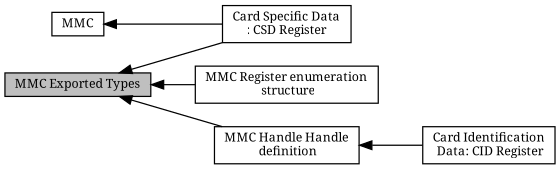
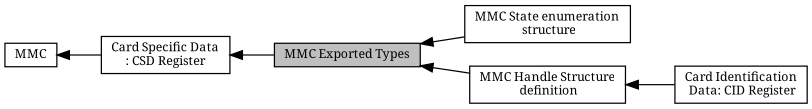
(177, 56) -> (259, 55)
(287, 85) -> (548, 24)
(287, 145) -> (548, 85)
